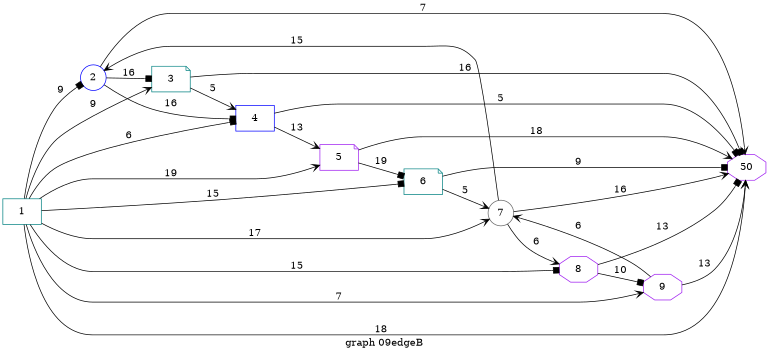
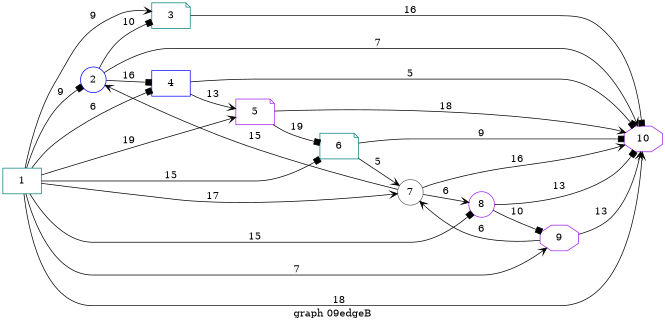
(129, 73) -> (129, 22)
(210, 97) -> none
(747, 167) -> (643, 139)
(579, 269) -> (482, 204)
